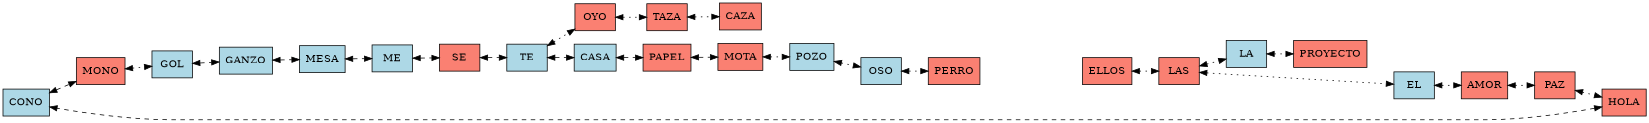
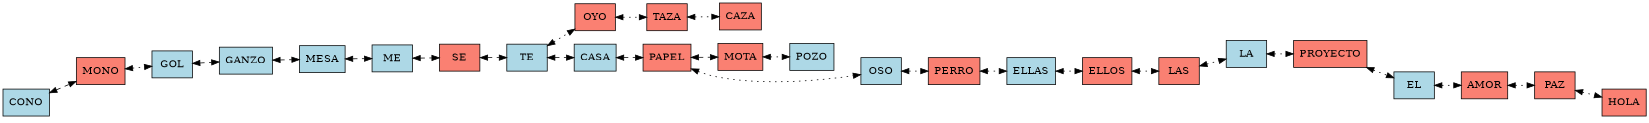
(847, 64) -> (775, 82)
none -> (1031, 71)
(1297, 78) -> (1380, 73)
(826, 120) -> none
